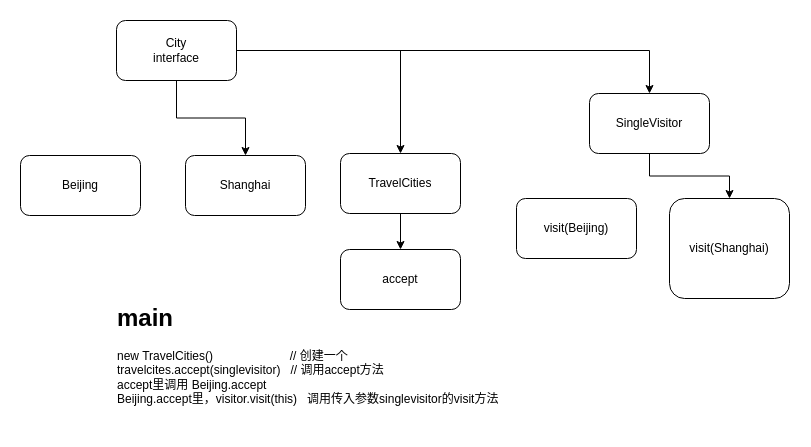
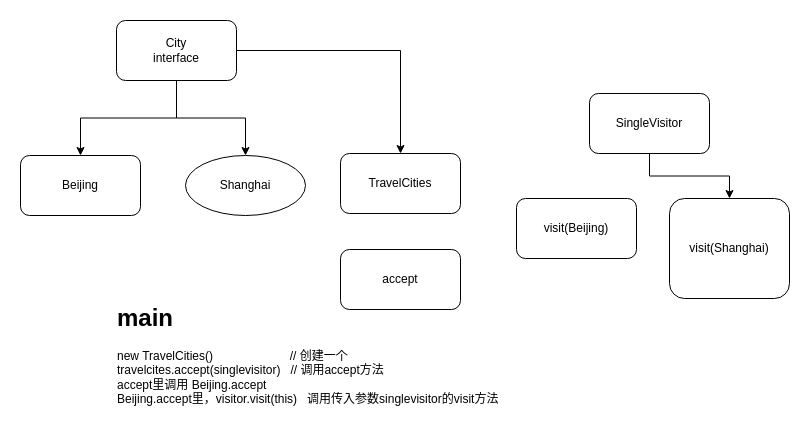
(544, 51) -> (113, 118)
(246, 186) -> (246, 186)
(401, 232) -> none
